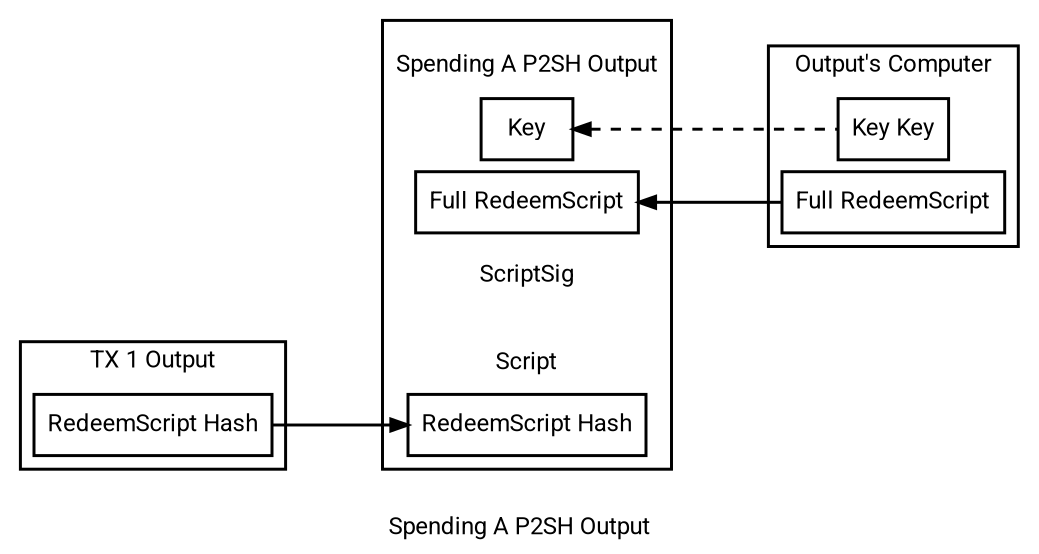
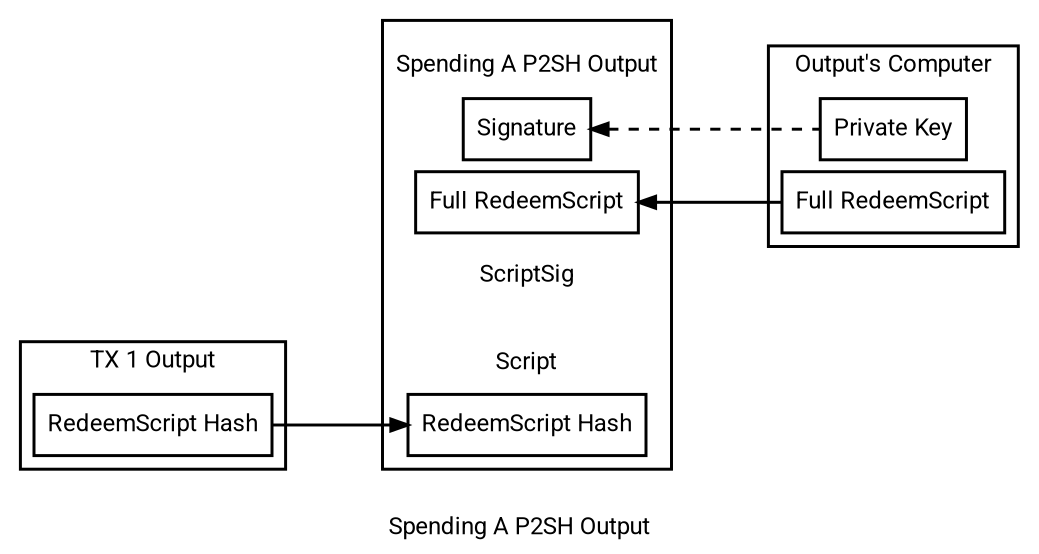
(527, 129) -> (527, 129)
(893, 129) -> (893, 129)
